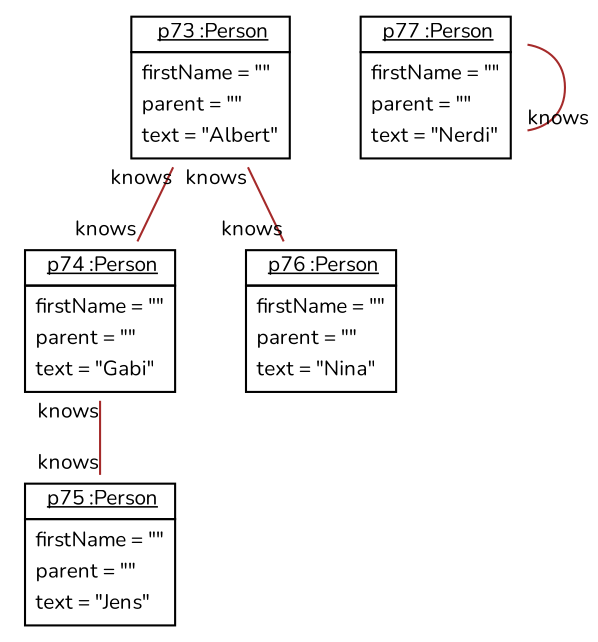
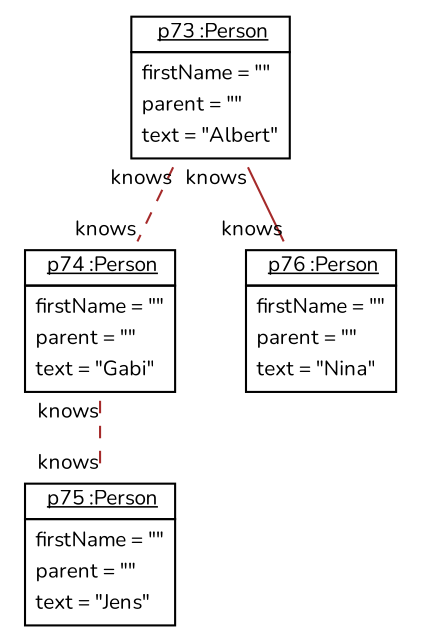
(436, 88) -> none
(155, 204) -> (155, 204)
(100, 438) -> (100, 438)
